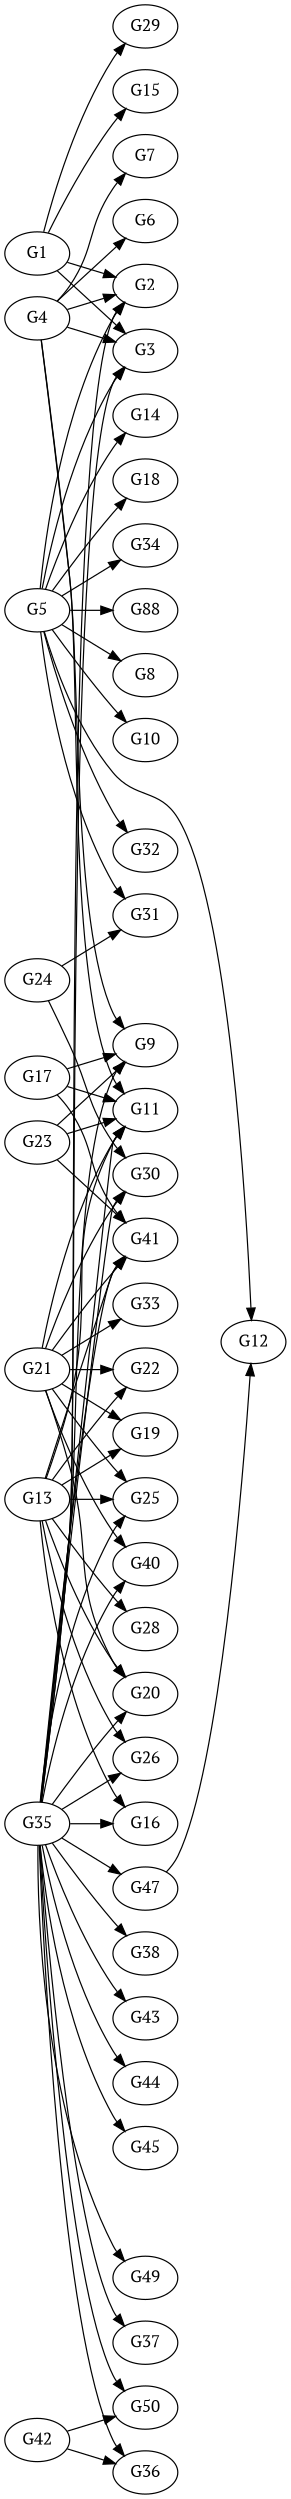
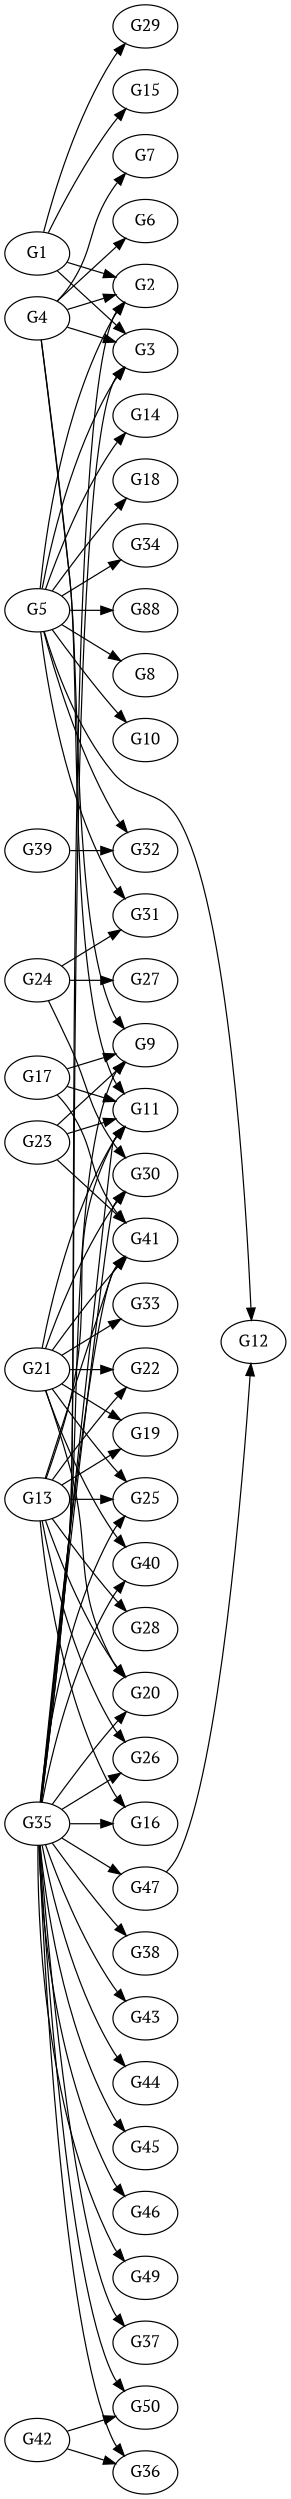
none -> (37, 851)
none -> (145, 980)
none -> (145, 2213)
